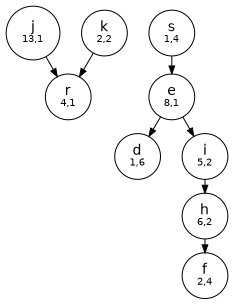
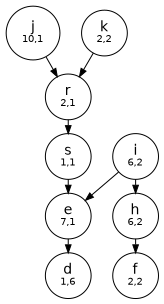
(33, 39) -> (33, 39)
(172, 39) -> (68, 163)
(68, 103) -> (68, 103)
(172, 103) -> (68, 222)
none -> (68, 123)
(186, 123) -> (105, 184)
(205, 163) -> (136, 163)
(205, 282) -> (136, 282)
